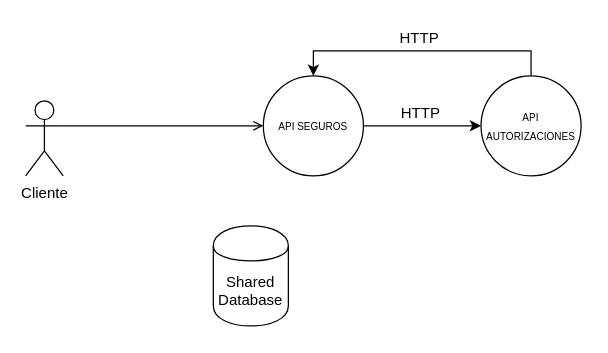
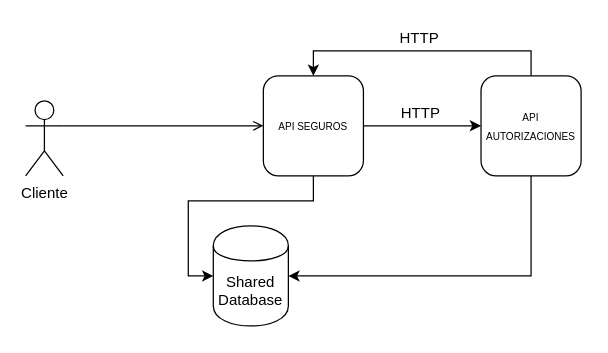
(313, 126) -> (313, 126)
(531, 126) -> (531, 126)
none -> (217, 201)
none -> (463, 276)
